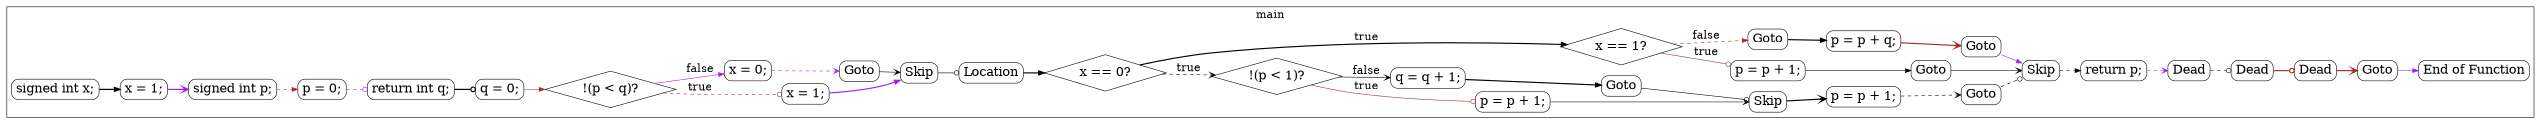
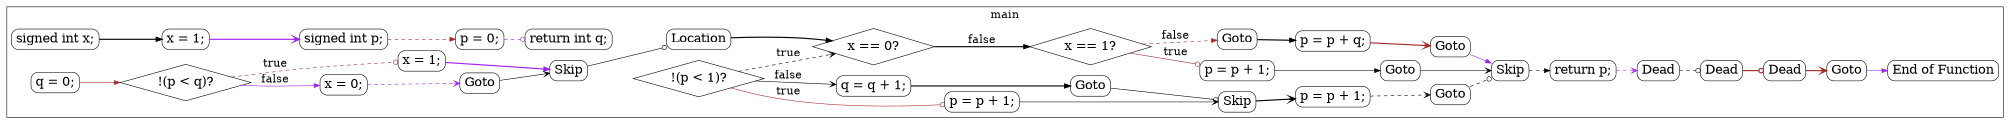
(1366, 38) -> (982, 40)
(1186, 75) -> (784, 63)
(463, 89) -> none
